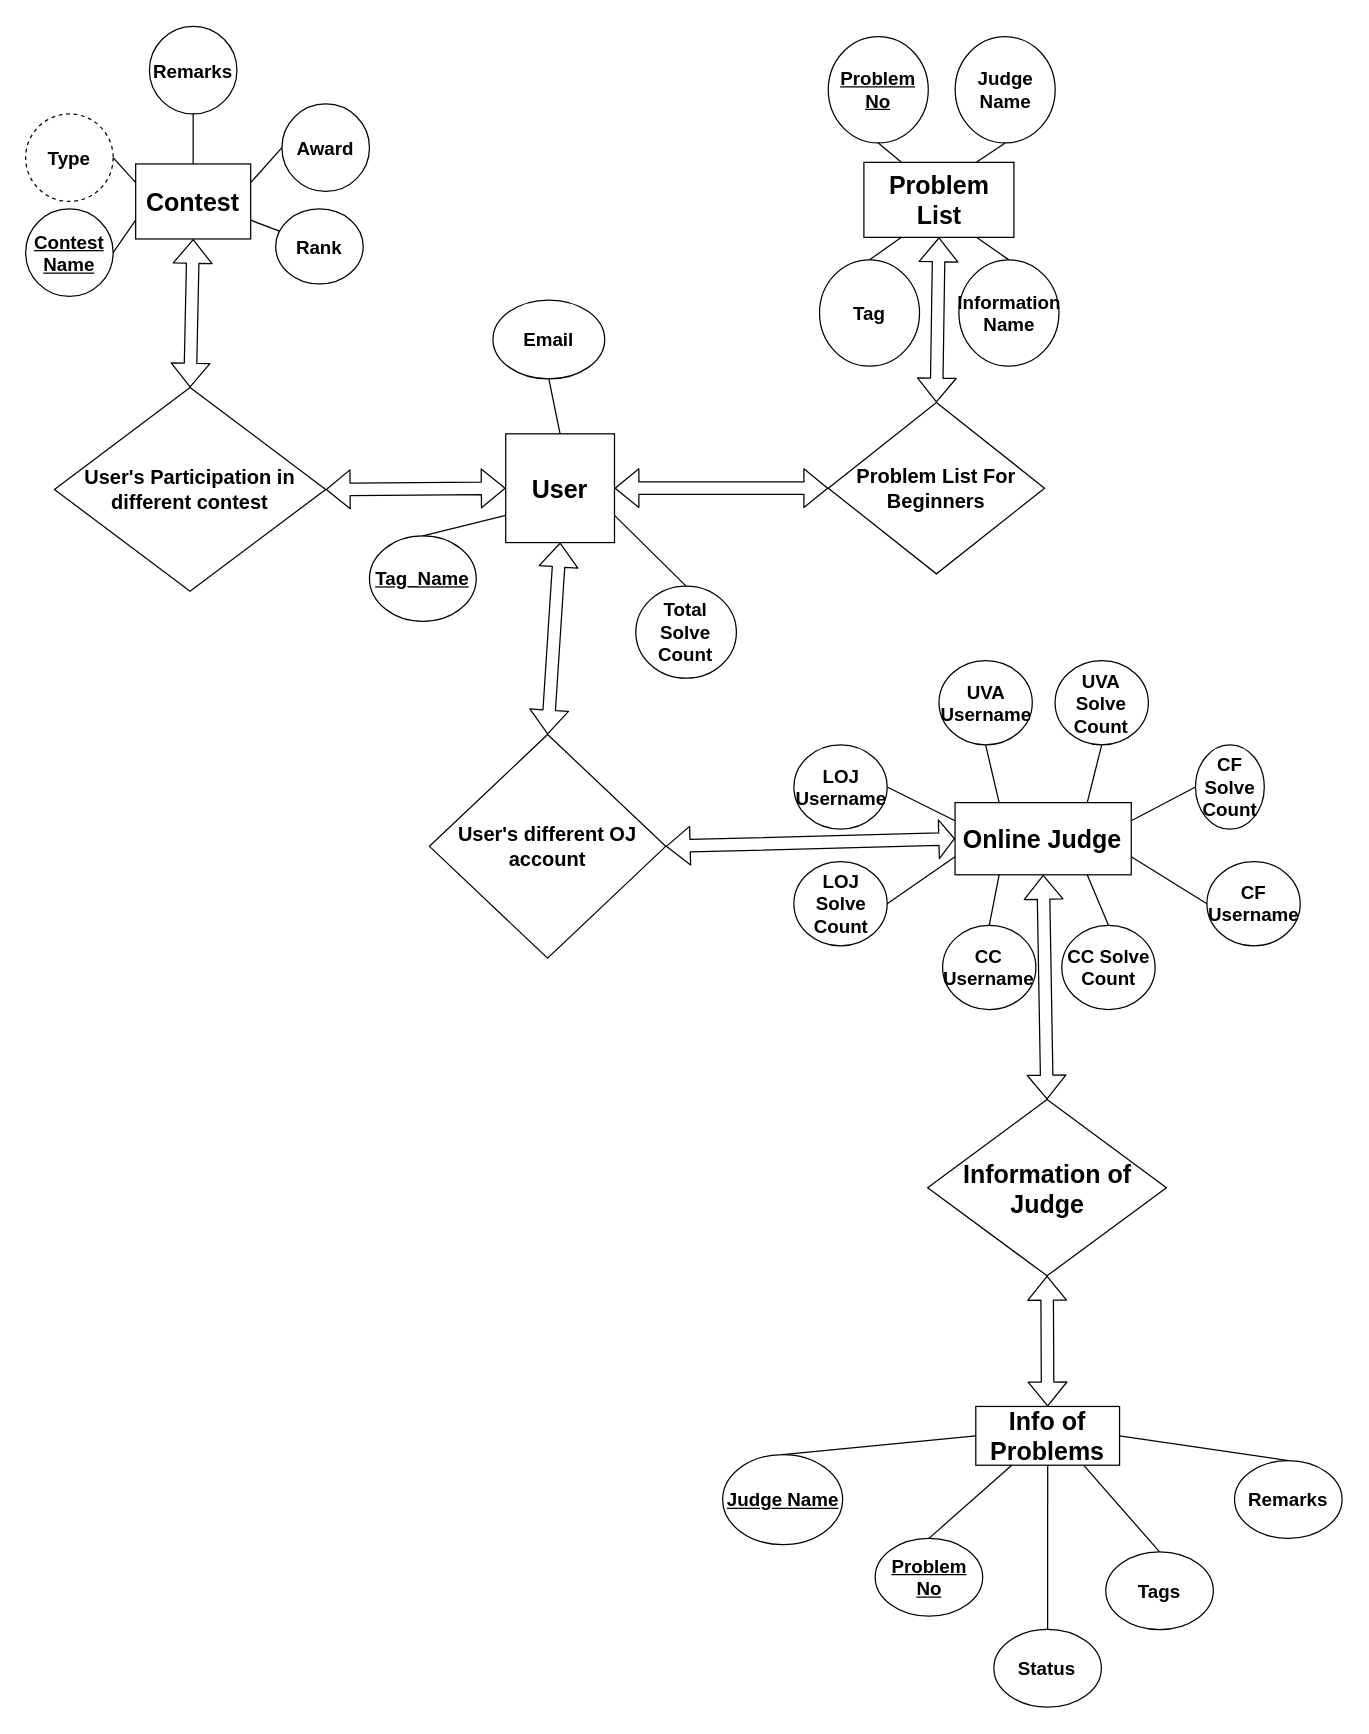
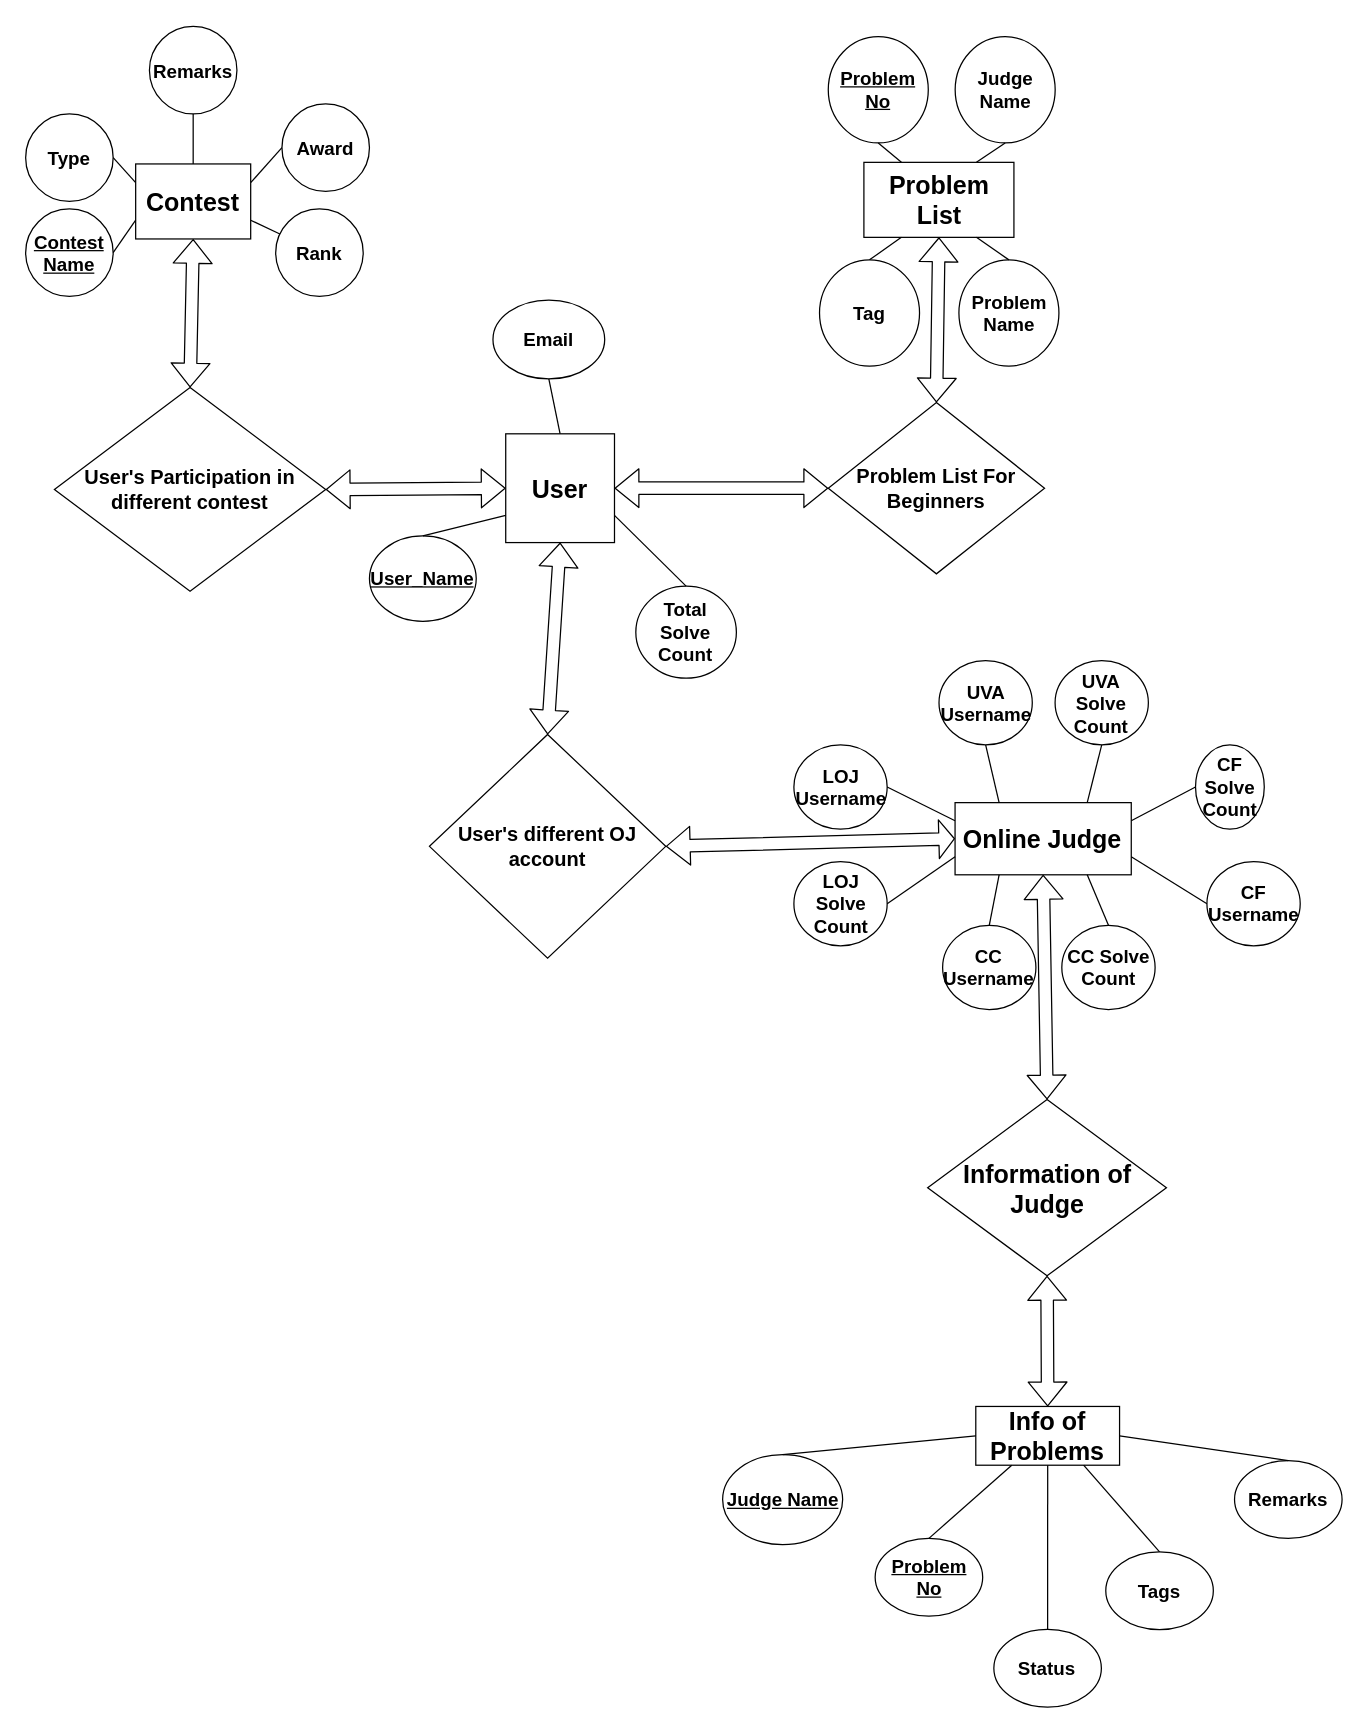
(69, 158) -> (69, 158)
(319, 246) -> (319, 253)
(1009, 313) -> (1009, 313)
(423, 578) -> (423, 578)
